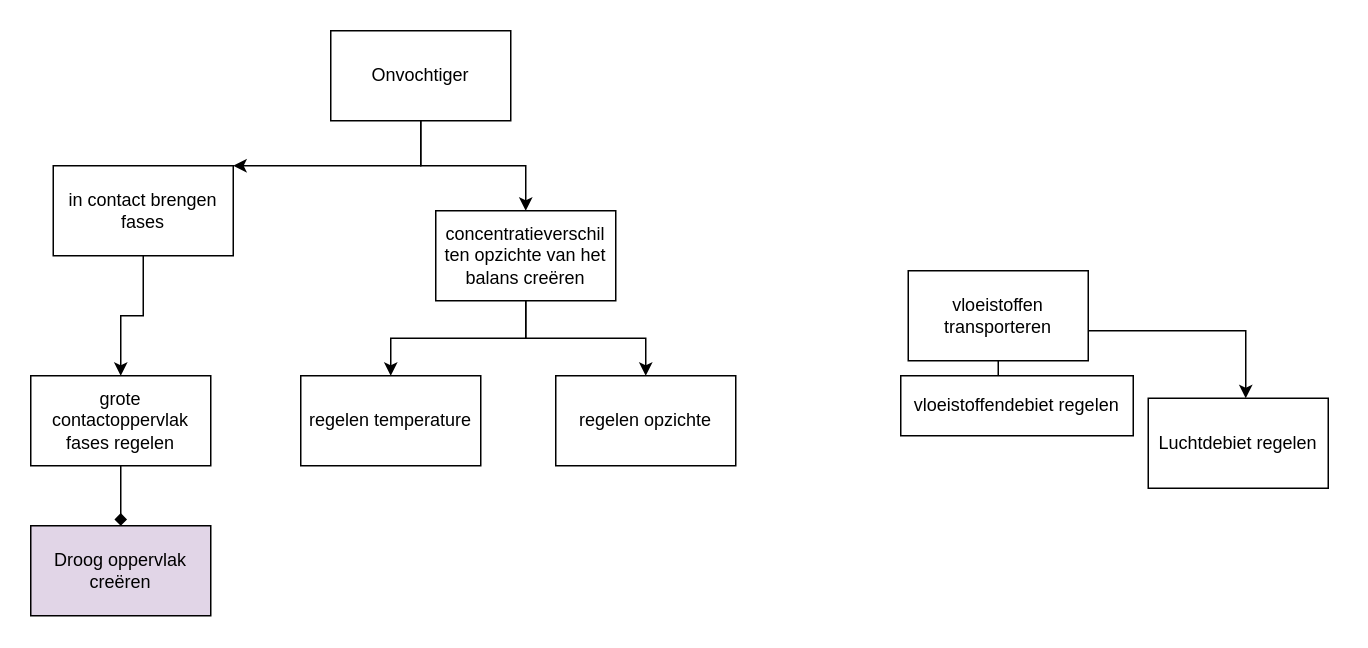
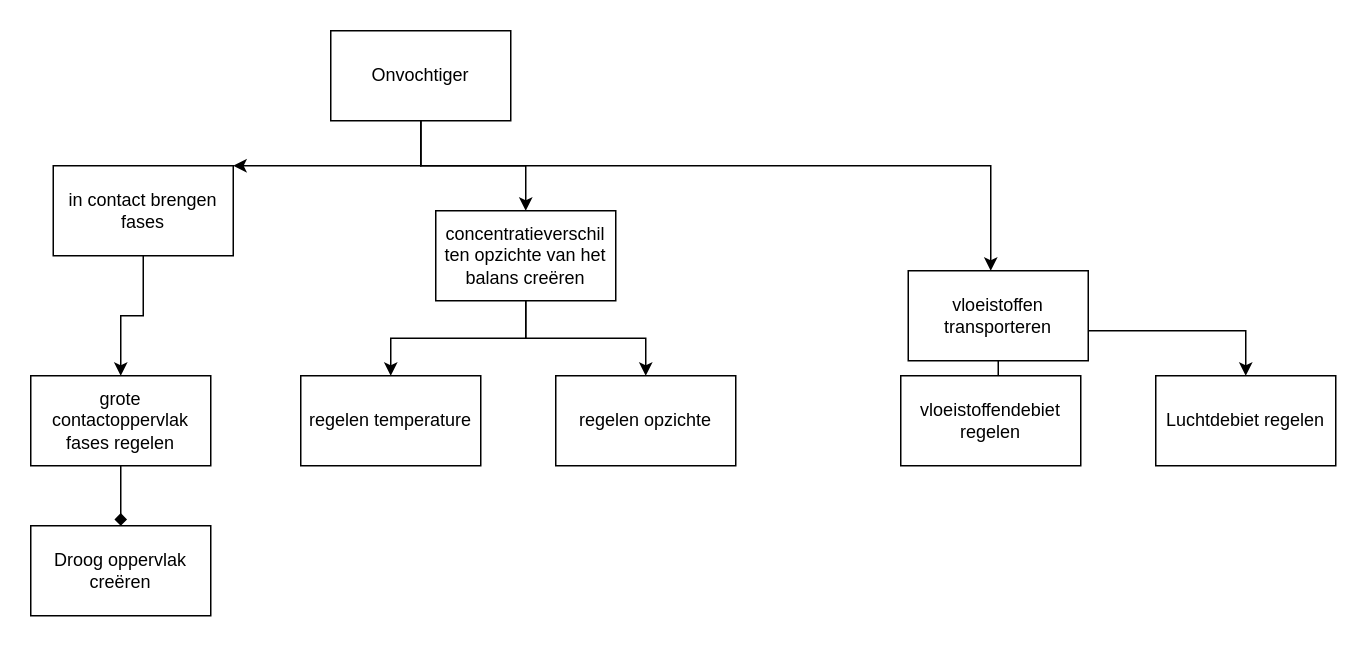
none -> (807, 166)
(1017, 406) -> (991, 421)
(1238, 443) -> (1246, 421)
(121, 571) -> (121, 571)
